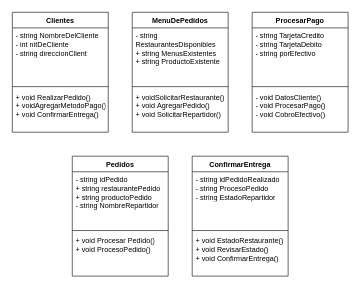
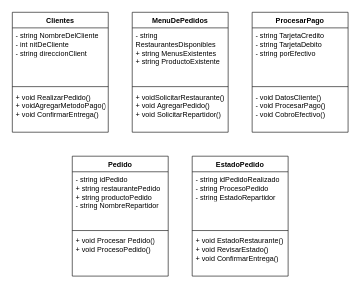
(120, 165) -> (120, 165)
(240, 165) -> (240, 165)
